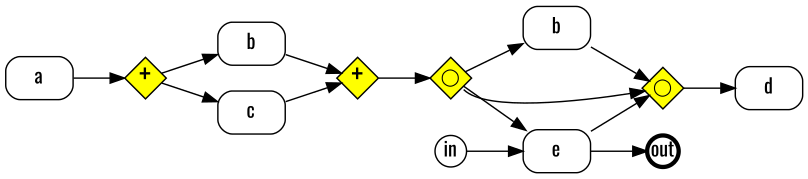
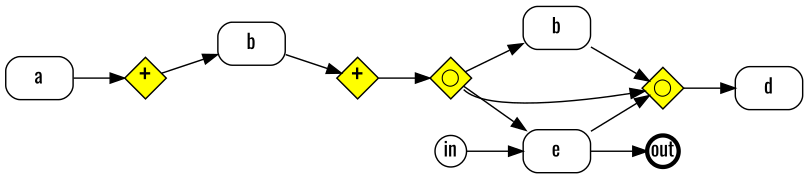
(252, 113) -> none
